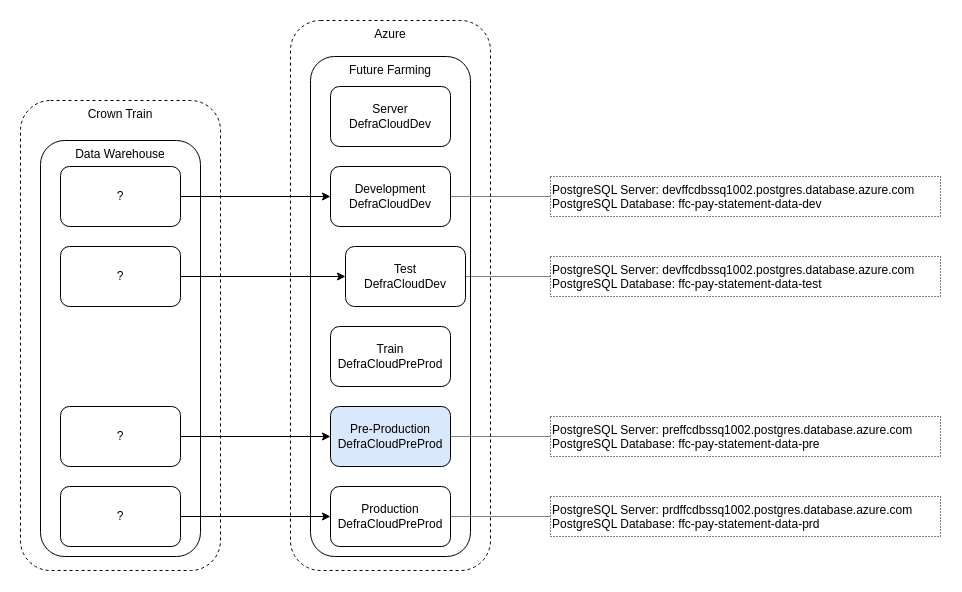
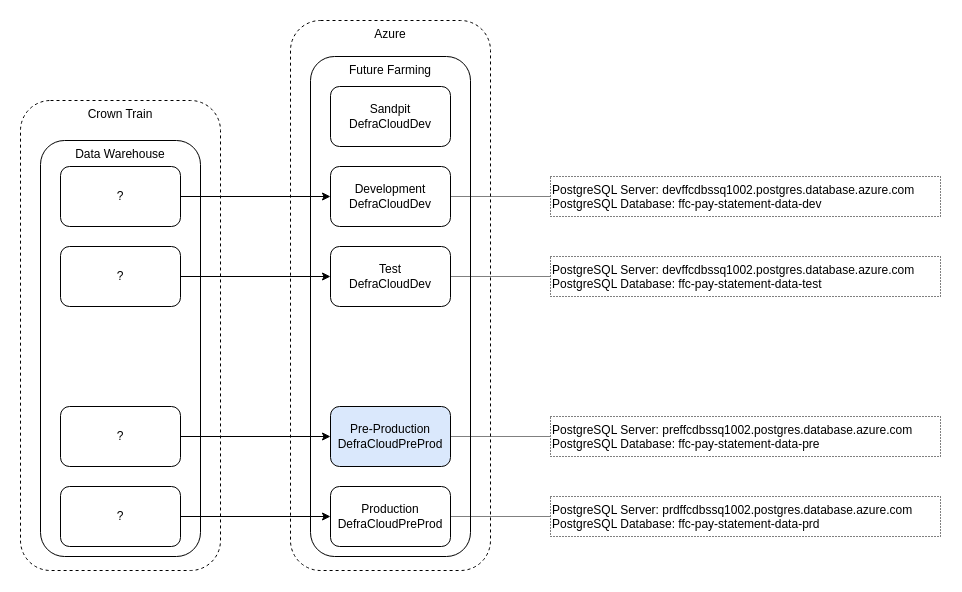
(391, 117) -> (391, 117)
(406, 277) -> (391, 277)
(391, 357) -> none
